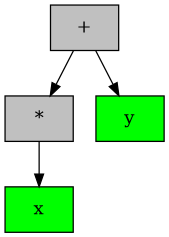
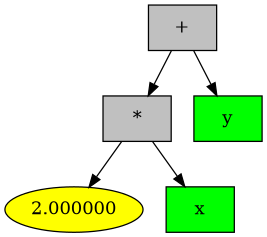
none -> (74, 210)
